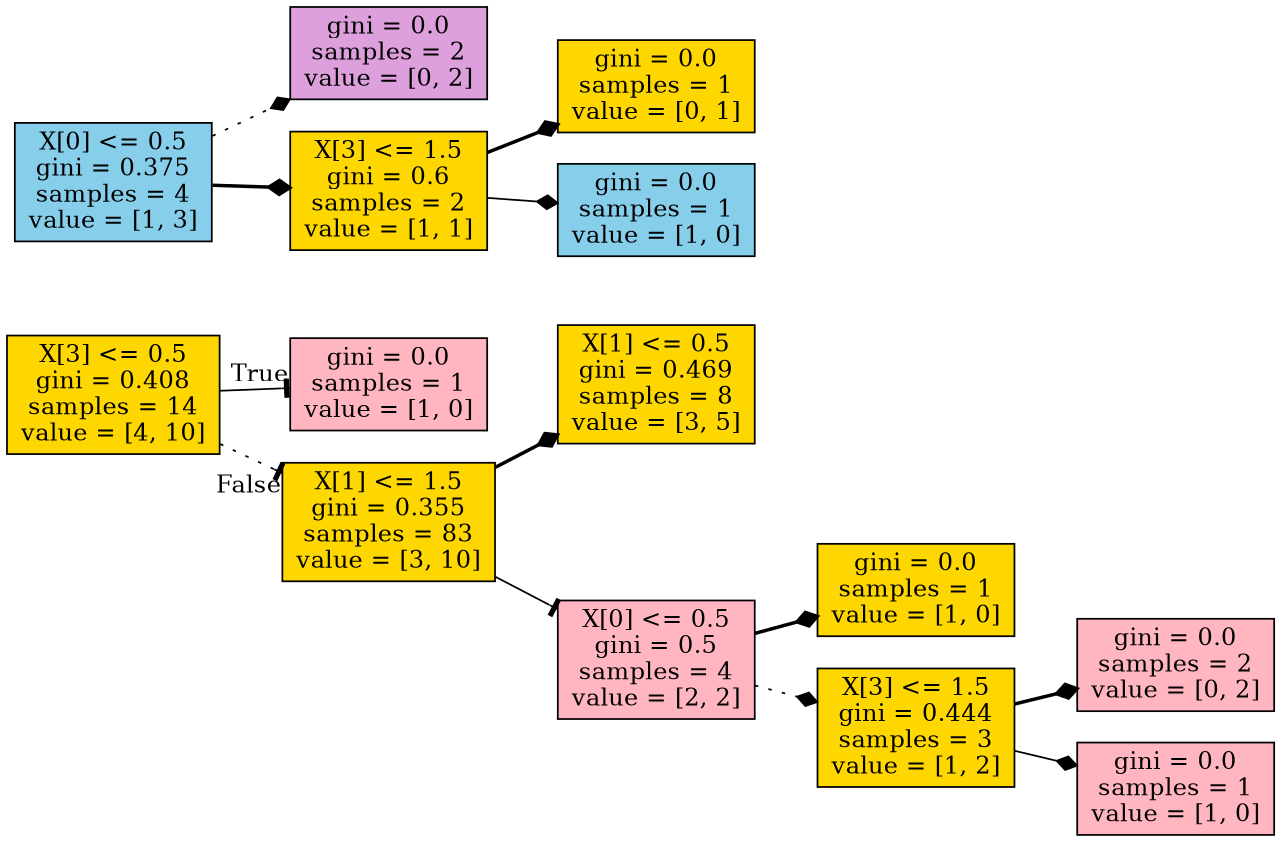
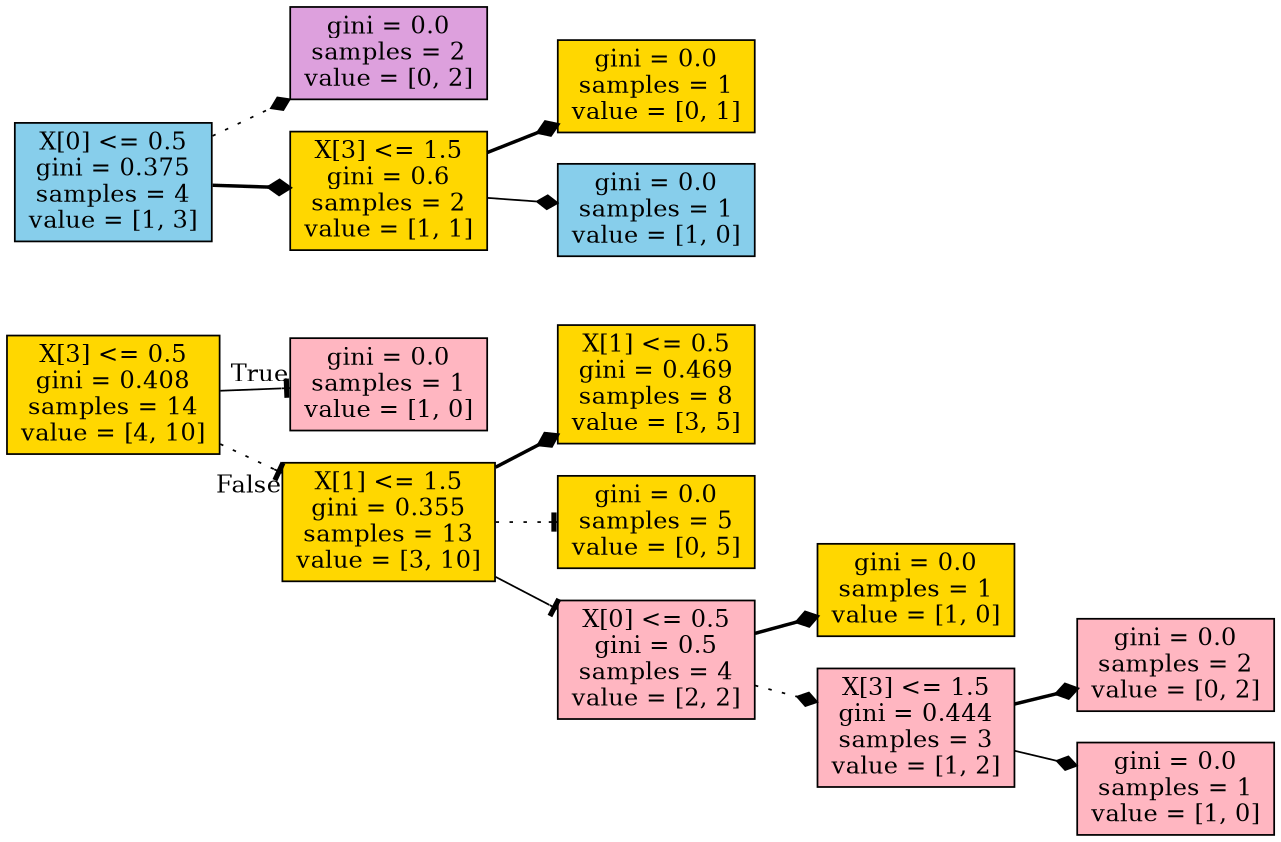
(389, 522) -> (389, 522)
none -> (656, 522)
(916, 728) -> (916, 728)
